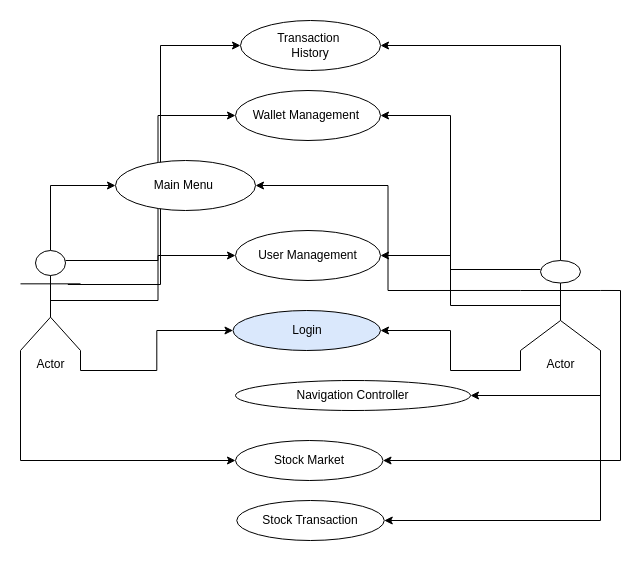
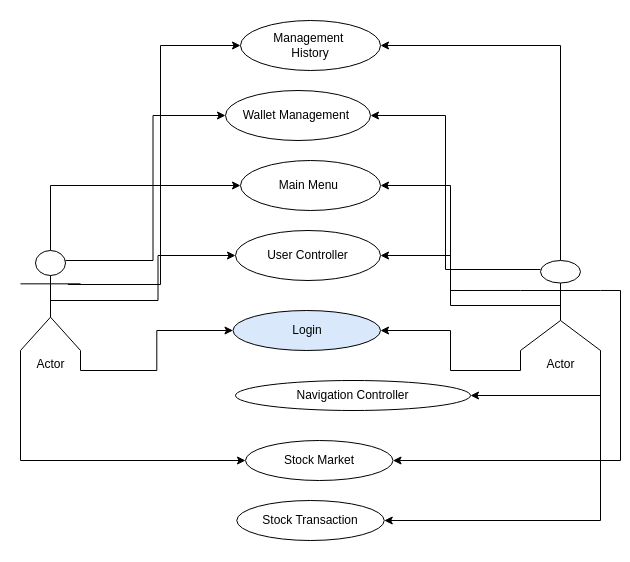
(311, 46) -> (311, 46)
(308, 116) -> (298, 116)
(186, 186) -> (311, 186)
(308, 256) -> (308, 256)
(309, 461) -> (319, 461)
